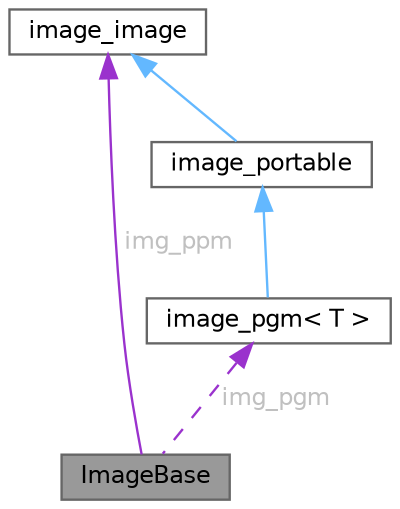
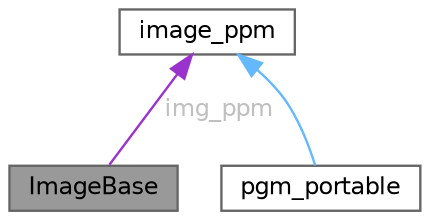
(108, 32) -> (207, 32)
(262, 165) -> (321, 188)
(269, 321) -> none
